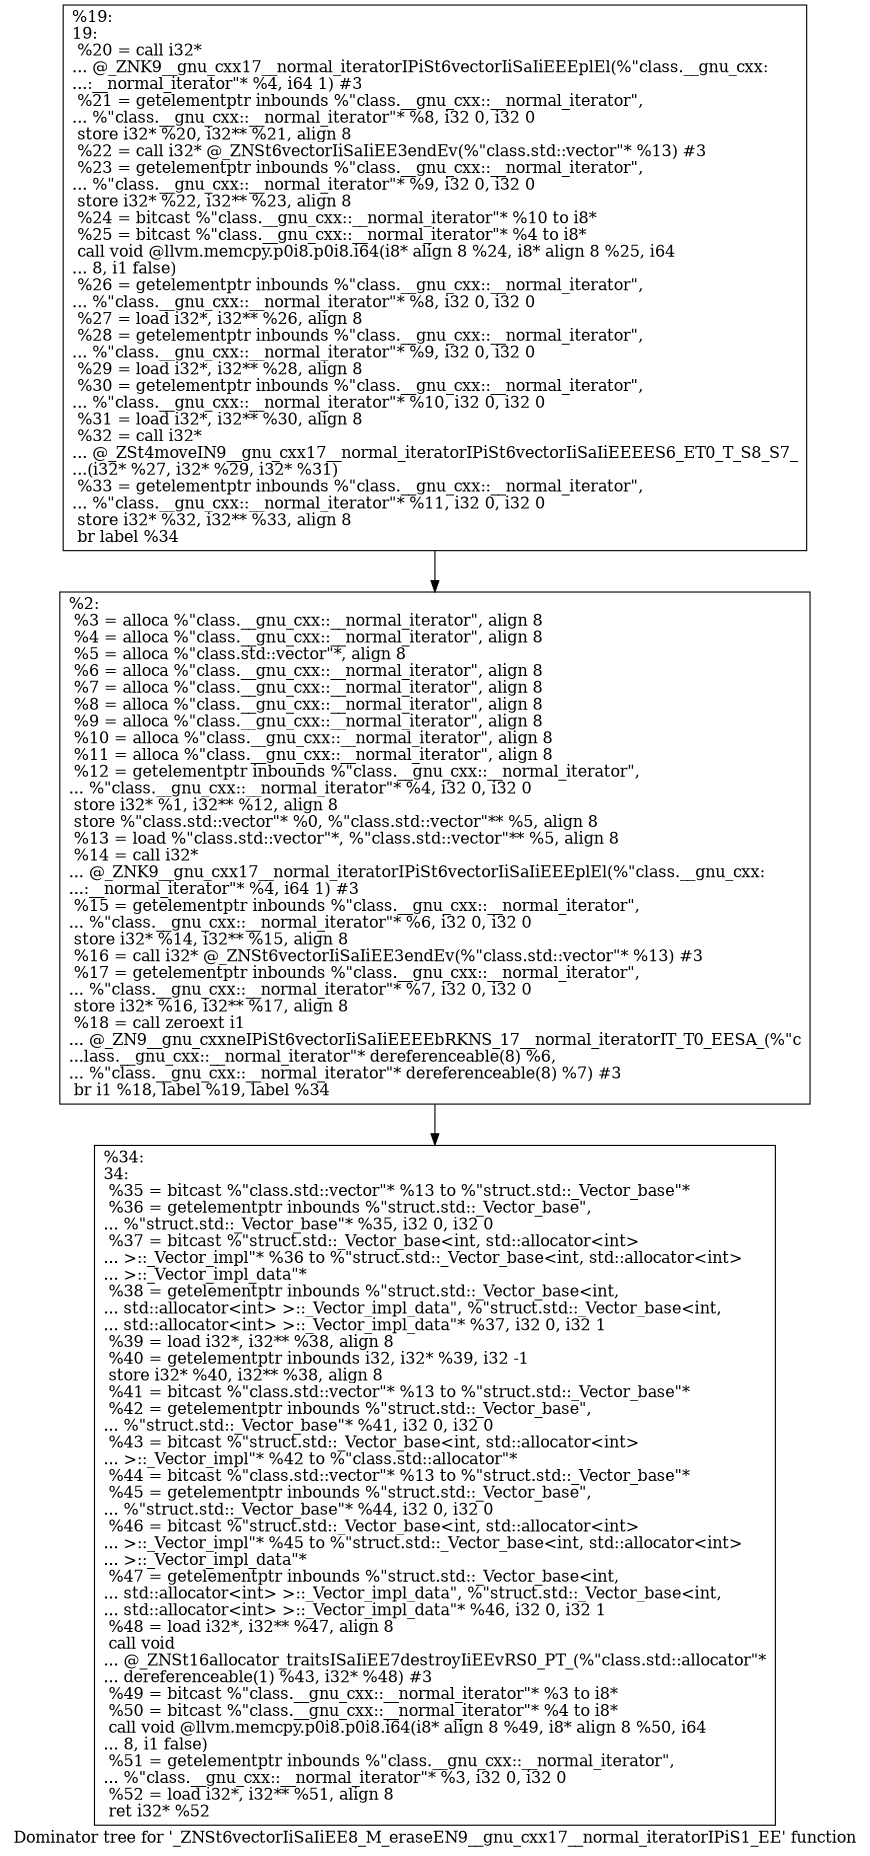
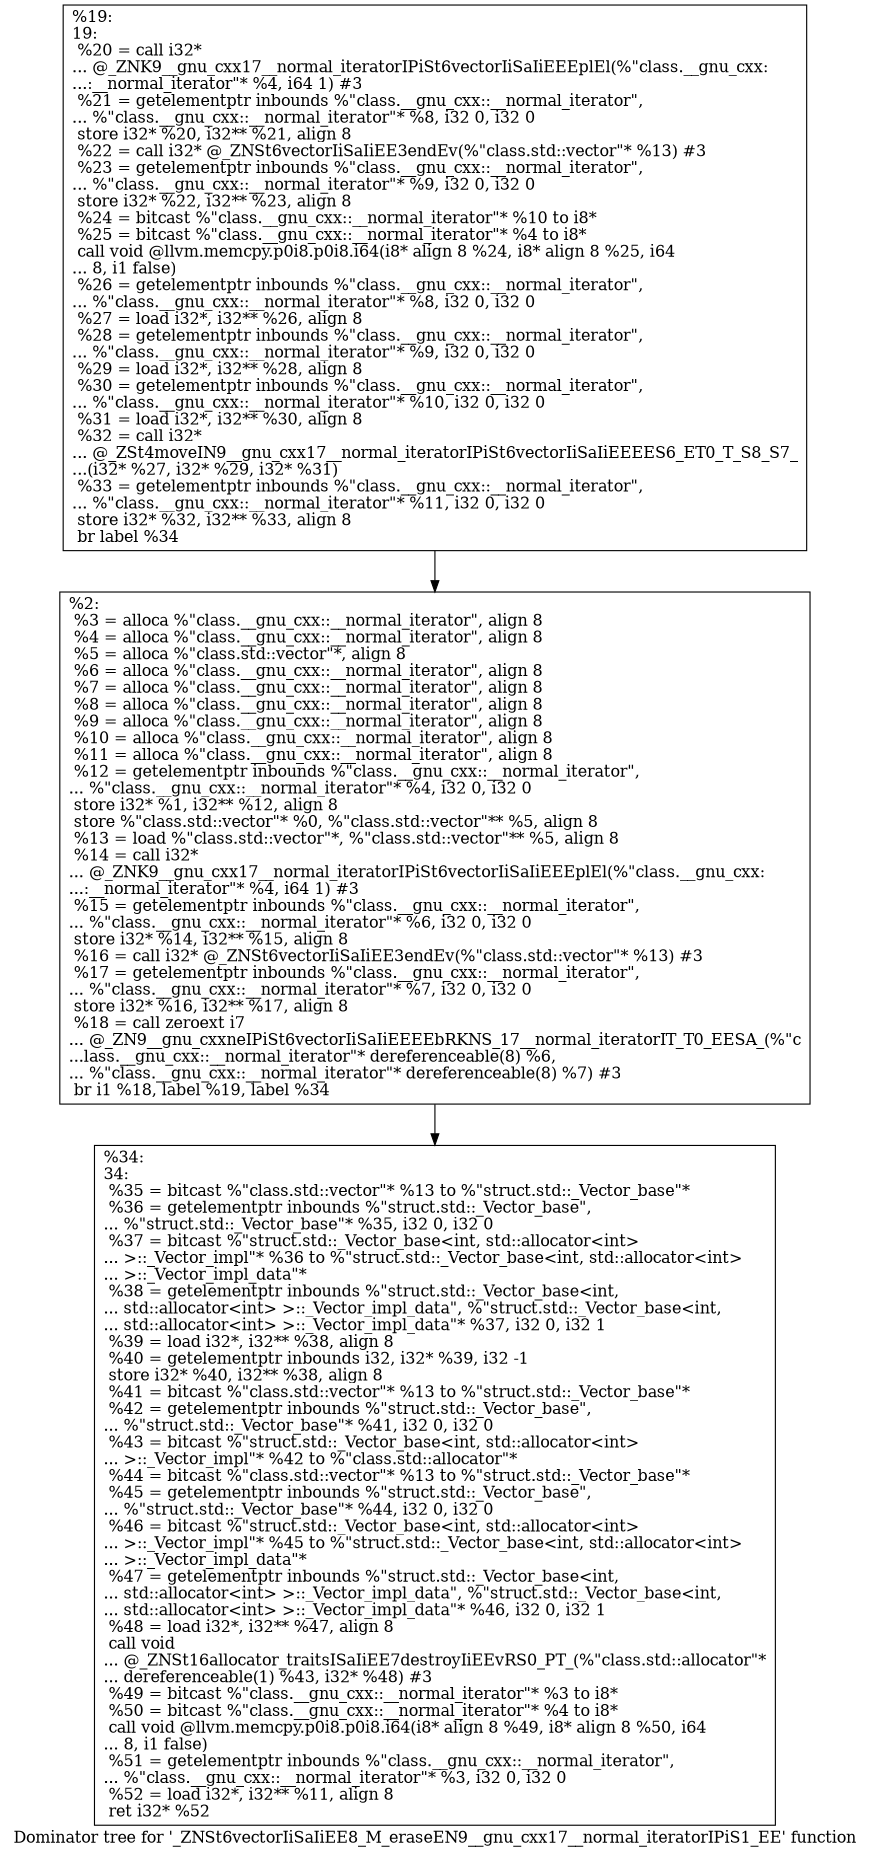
(157, 1024) -> (157, 1024)
(249, 1795) -> (249, 1795)
